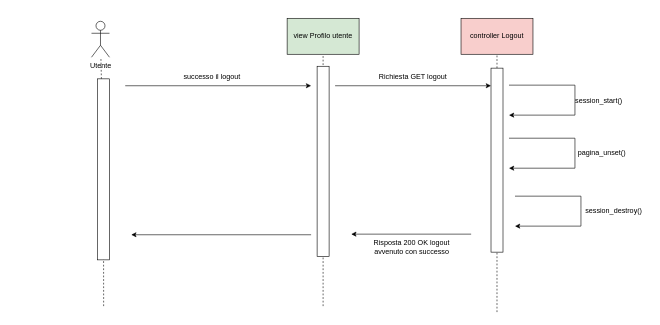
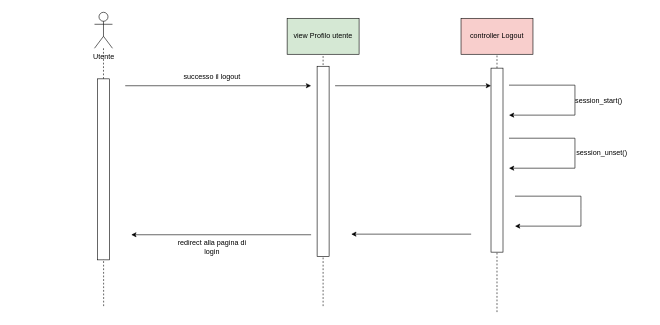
(100, 39) -> (103, 30)
(413, 76) -> none
(602, 153) -> (602, 153)
(614, 211) -> none
none -> (212, 247)
(412, 247) -> none
